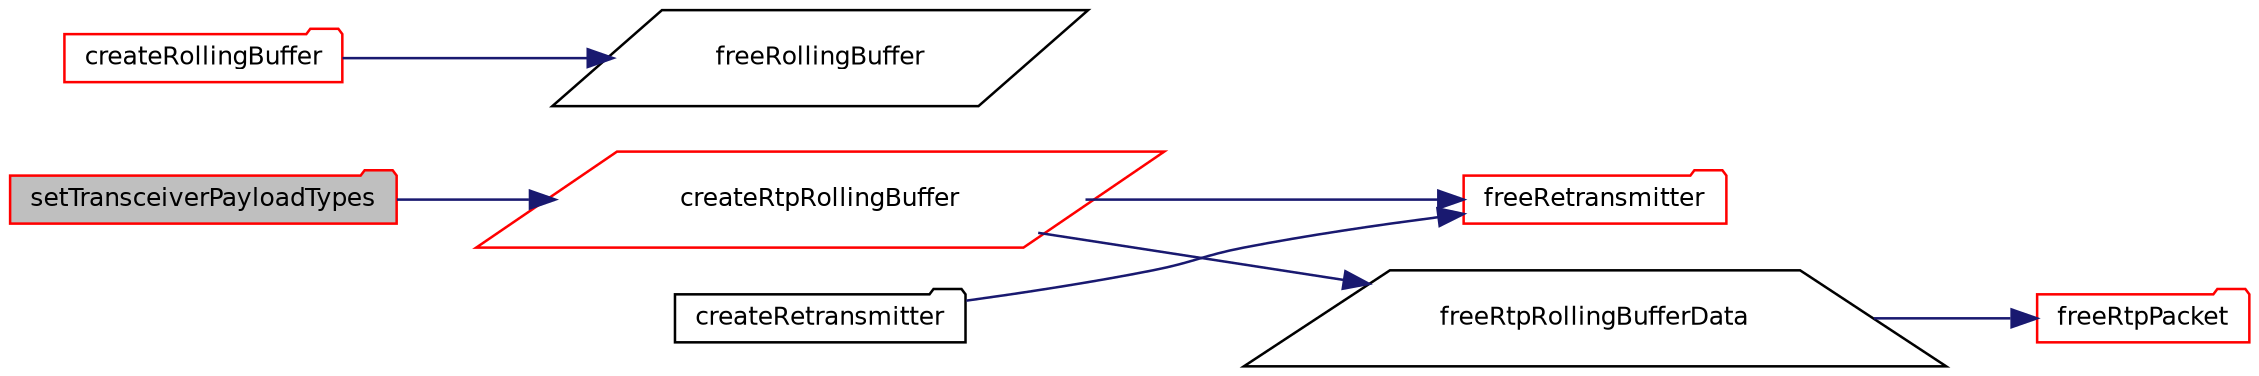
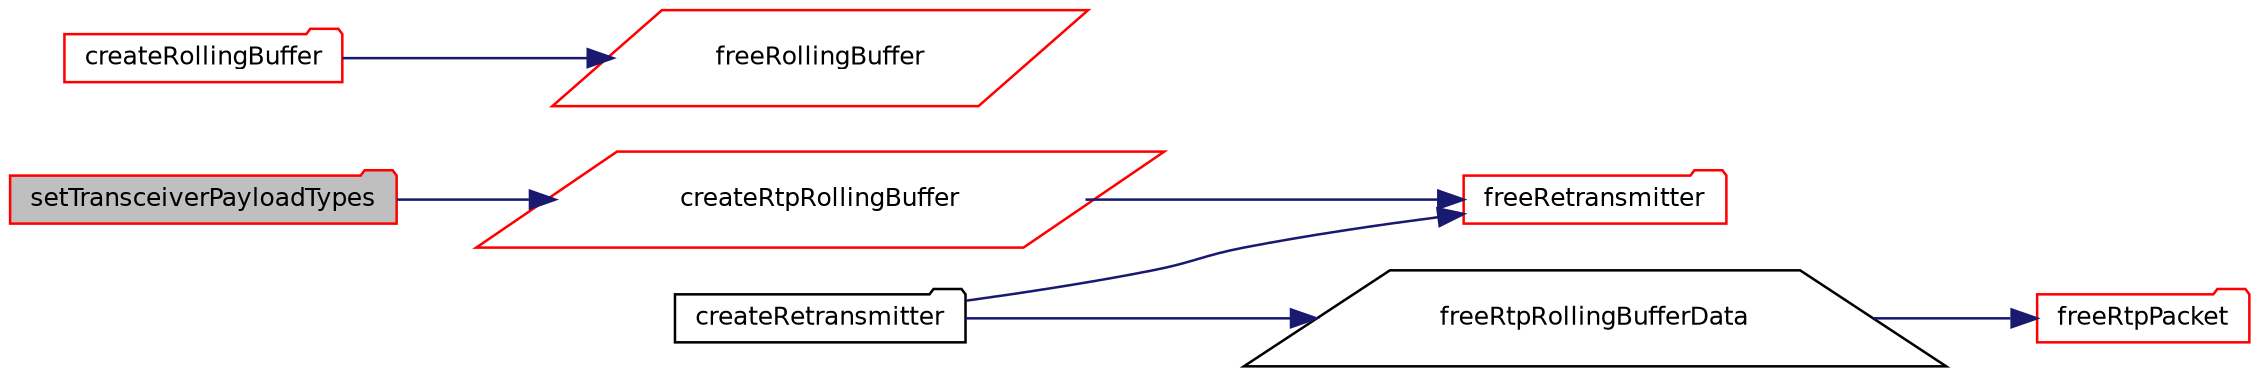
(820, 58) -> (820, 58)
(1160, 252) -> (1128, 318)
